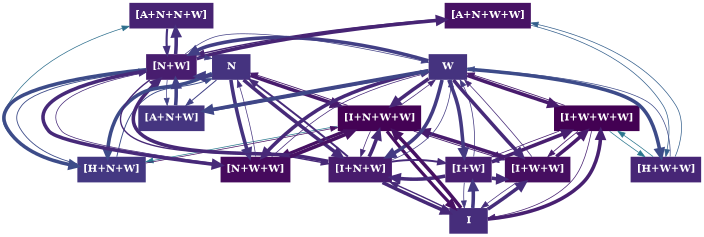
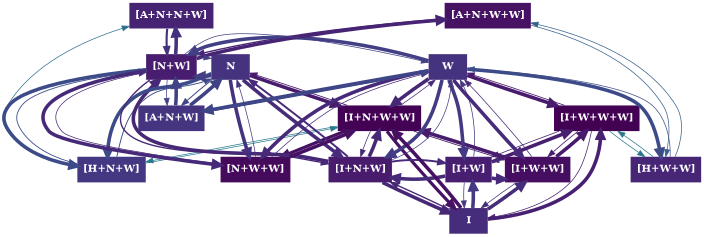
none -> (203, 95)
(238, 146) -> (238, 146)
